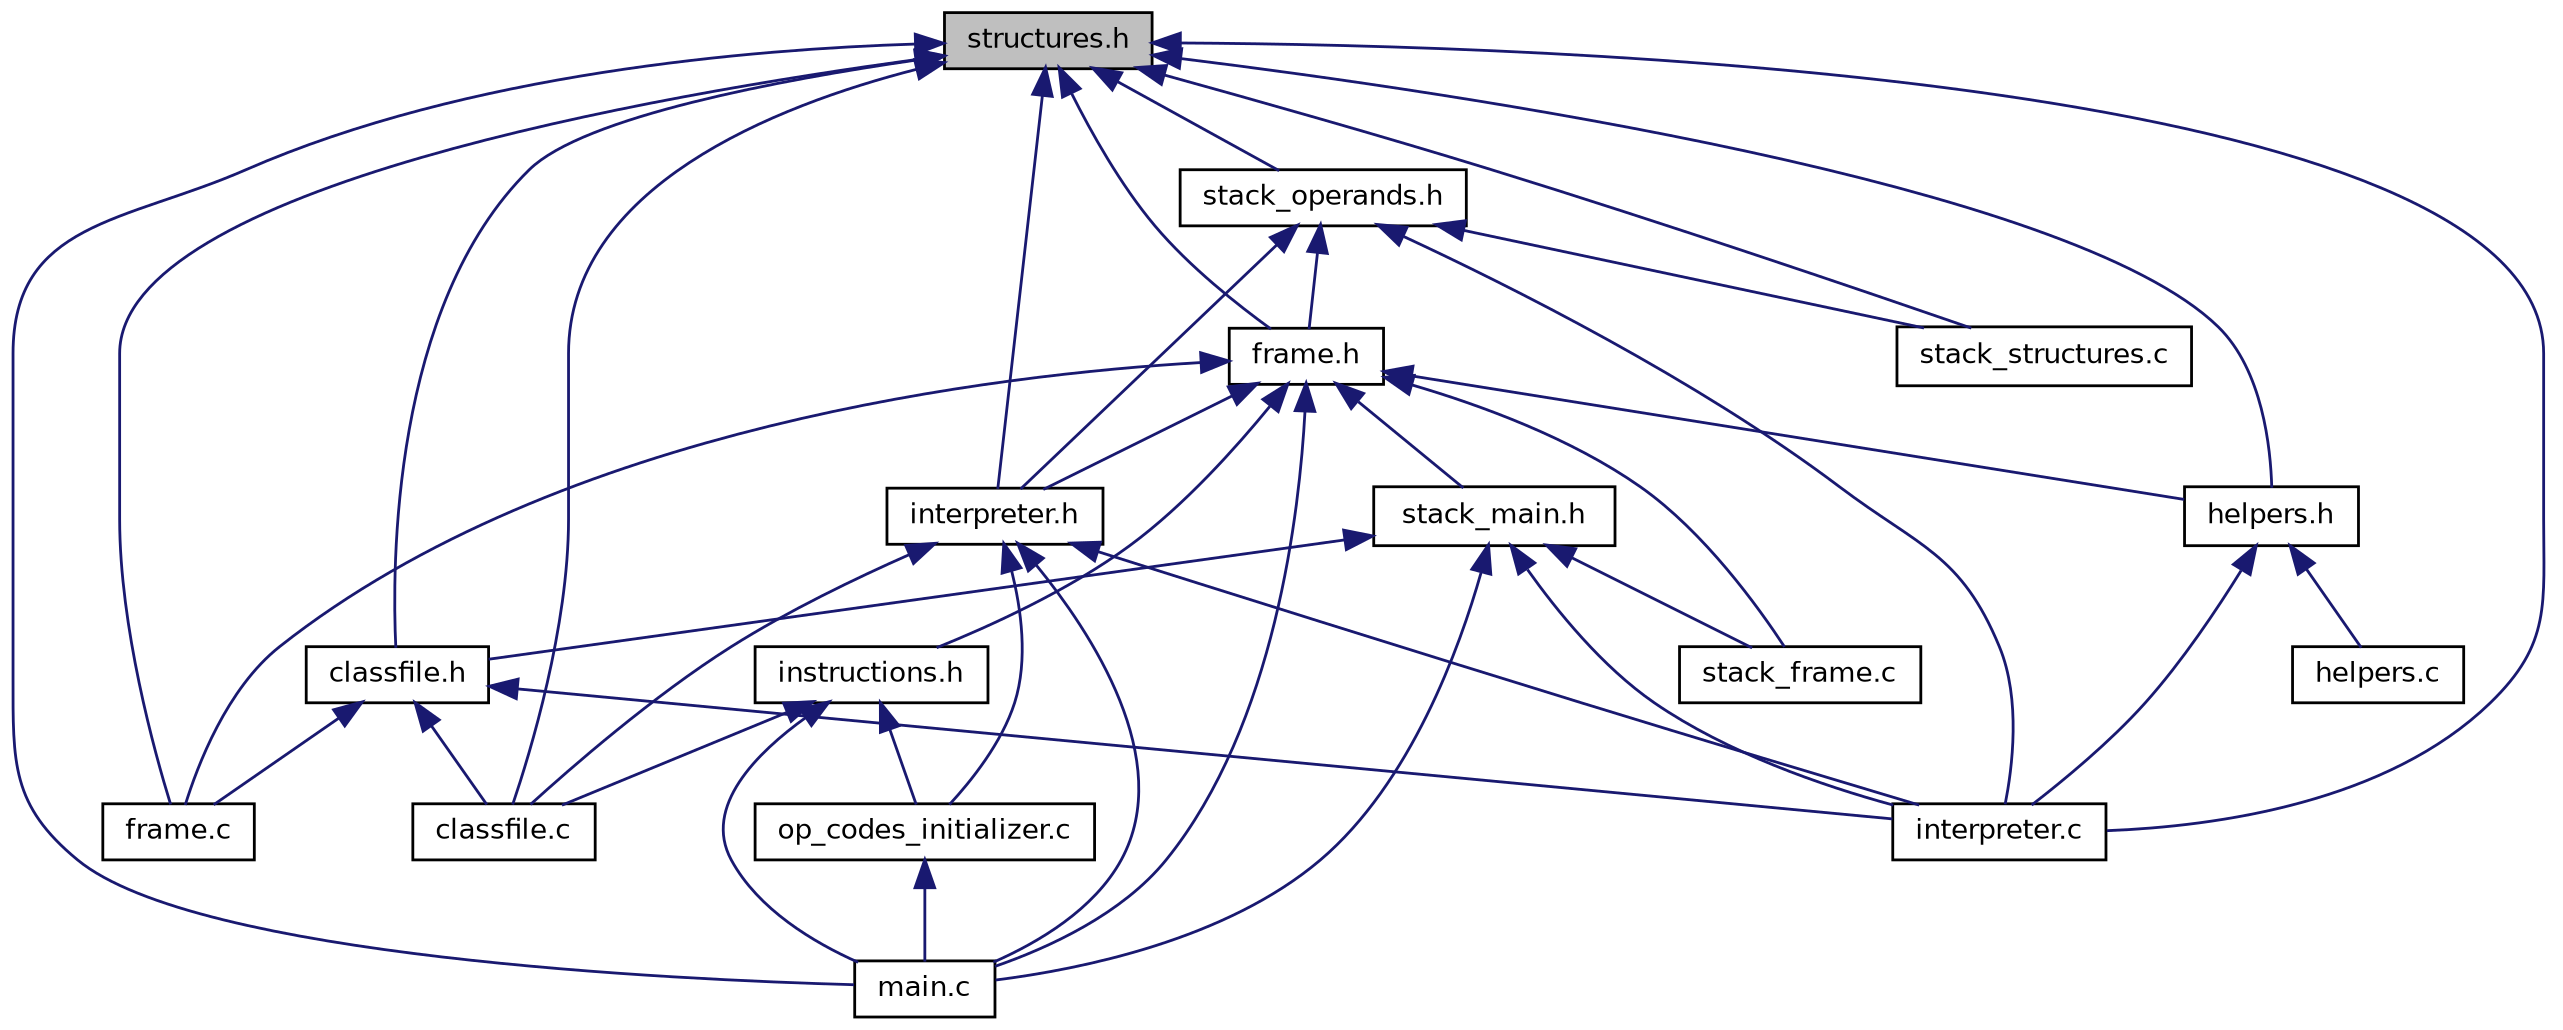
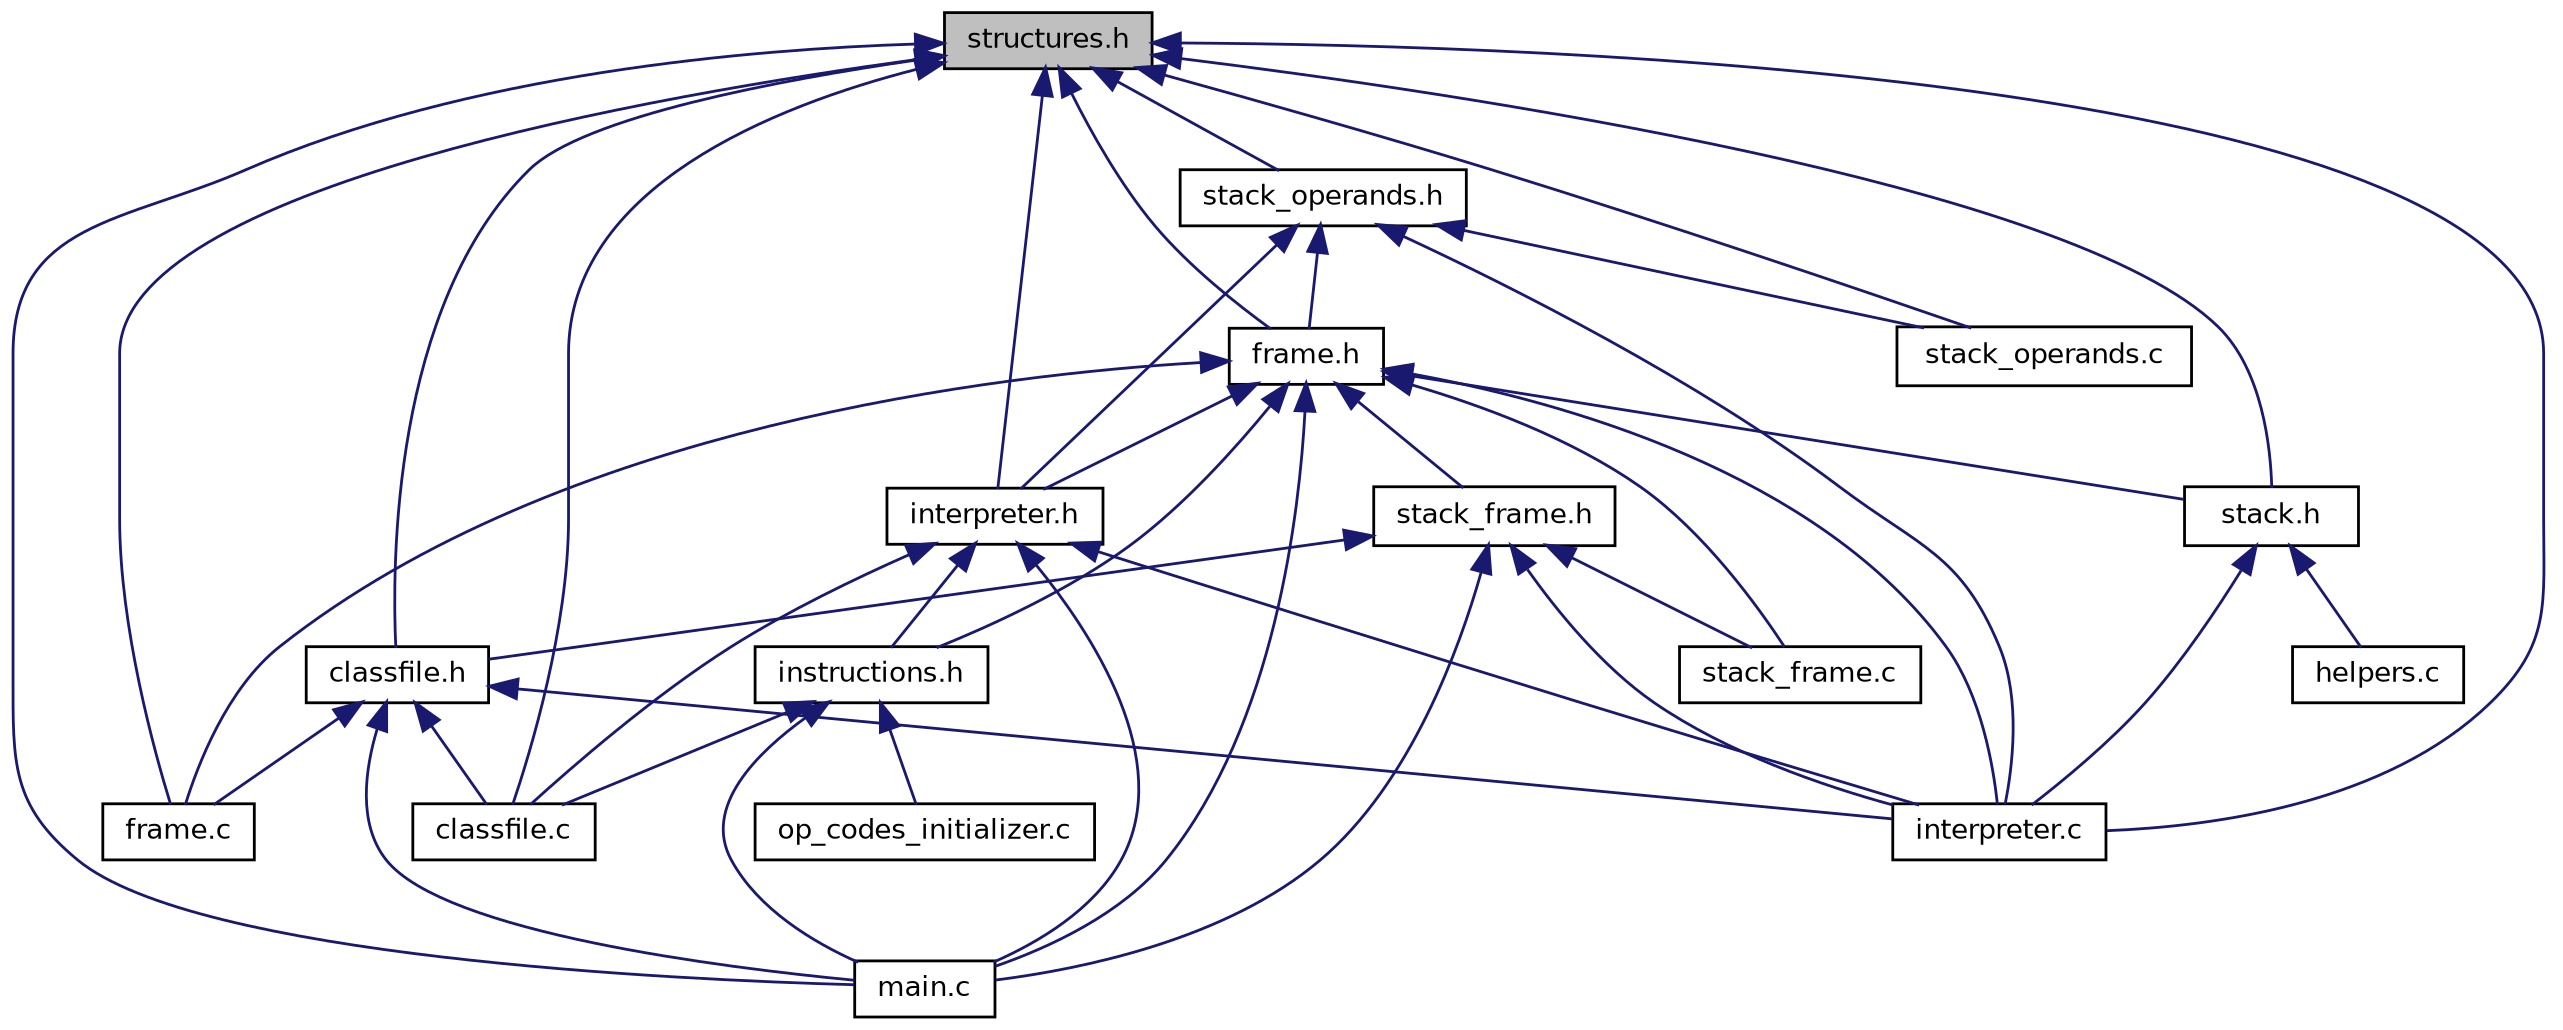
(2044, 356) -> (2044, 356)
none -> (1779, 502)
(1494, 516) -> (1494, 516)
(2272, 516) -> (2272, 516)
(1016, 697) -> (915, 619)
(925, 925) -> (546, 932)
